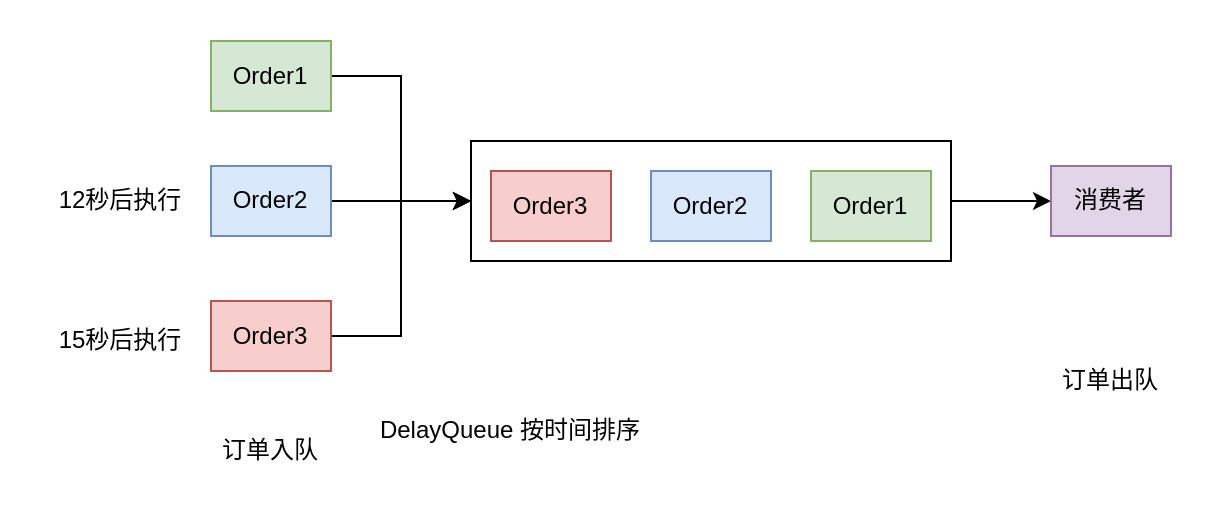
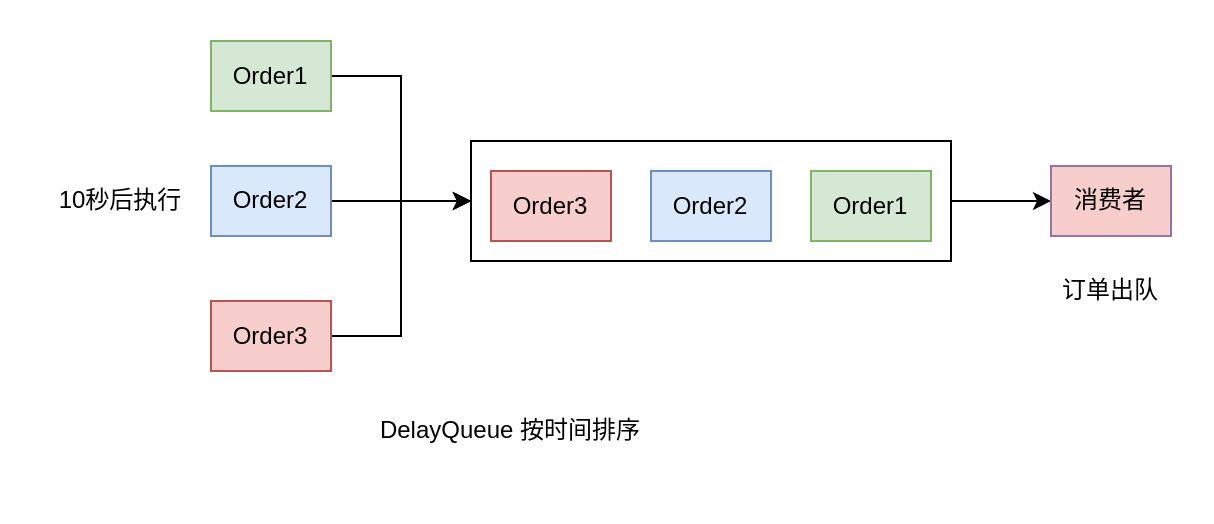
(121, 201) -> (121, 201)
(1111, 201) -> (1111, 201)
(121, 341) -> none
(1111, 381) -> (1111, 291)
(271, 451) -> none
